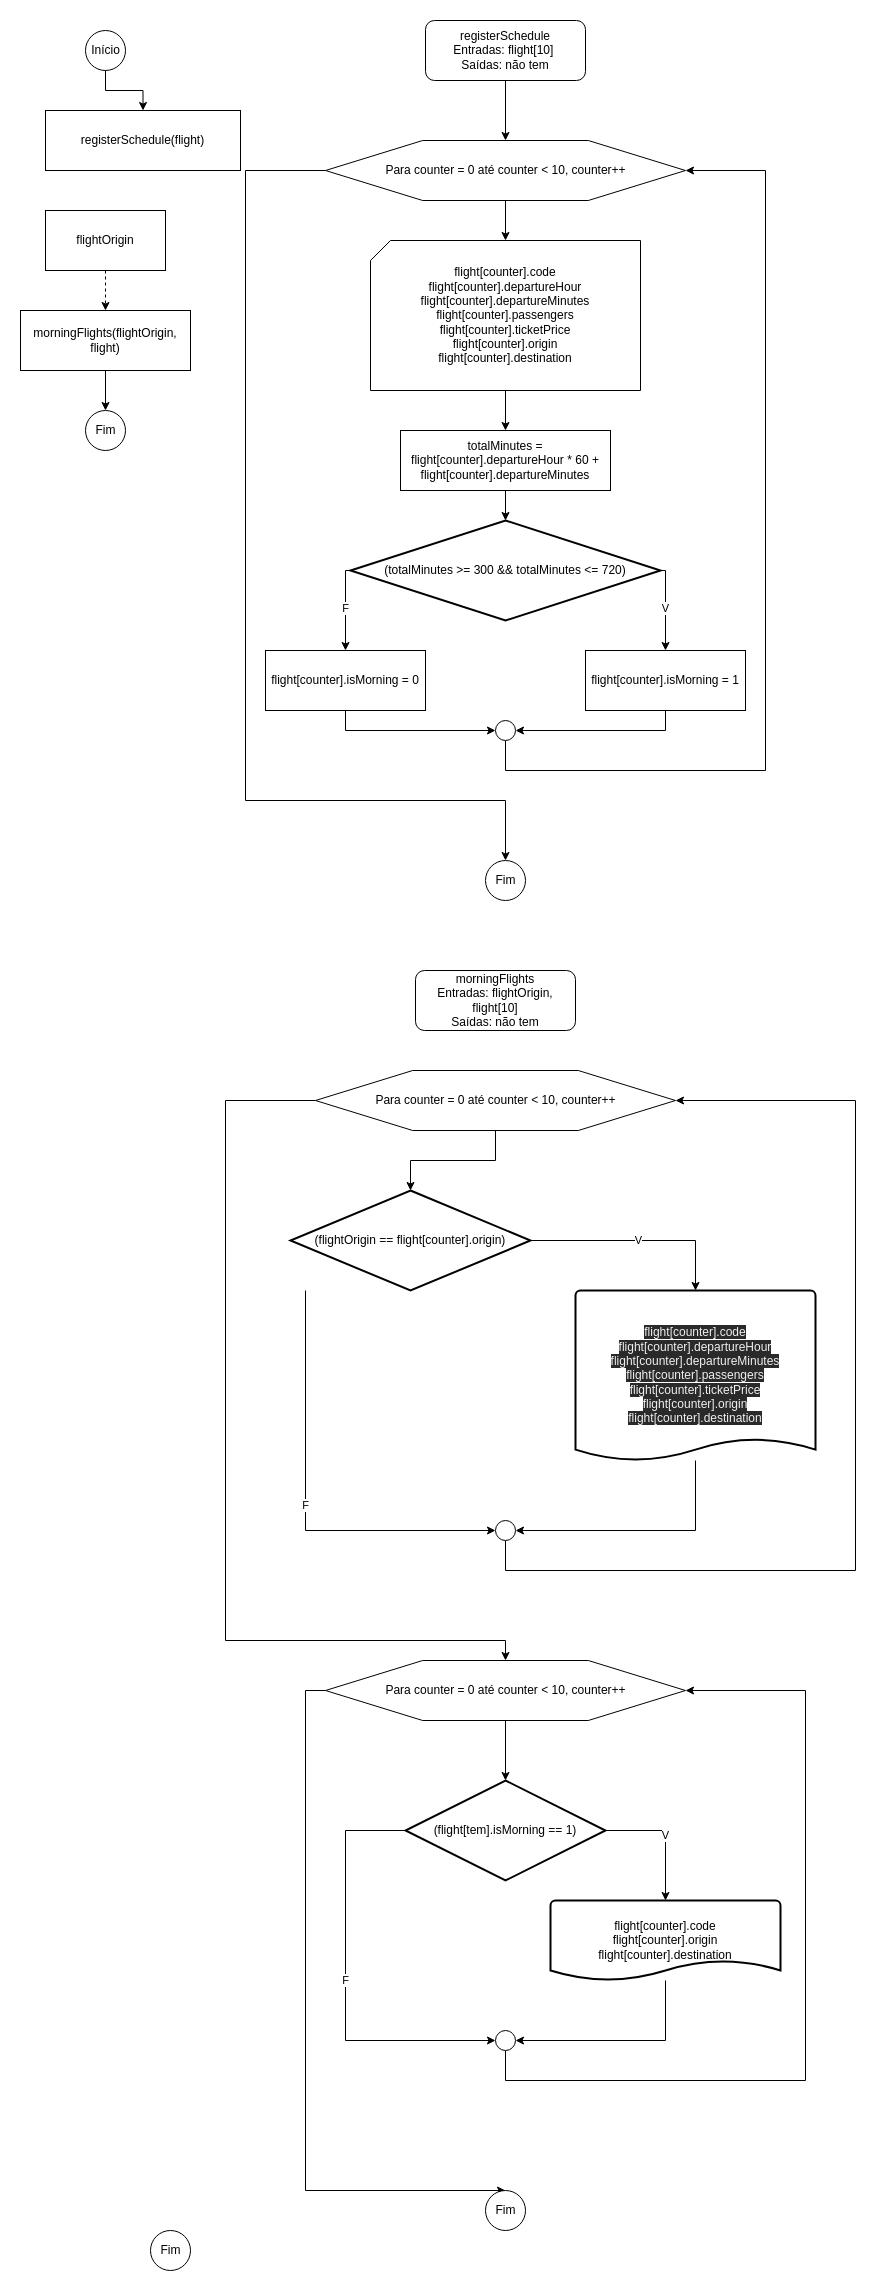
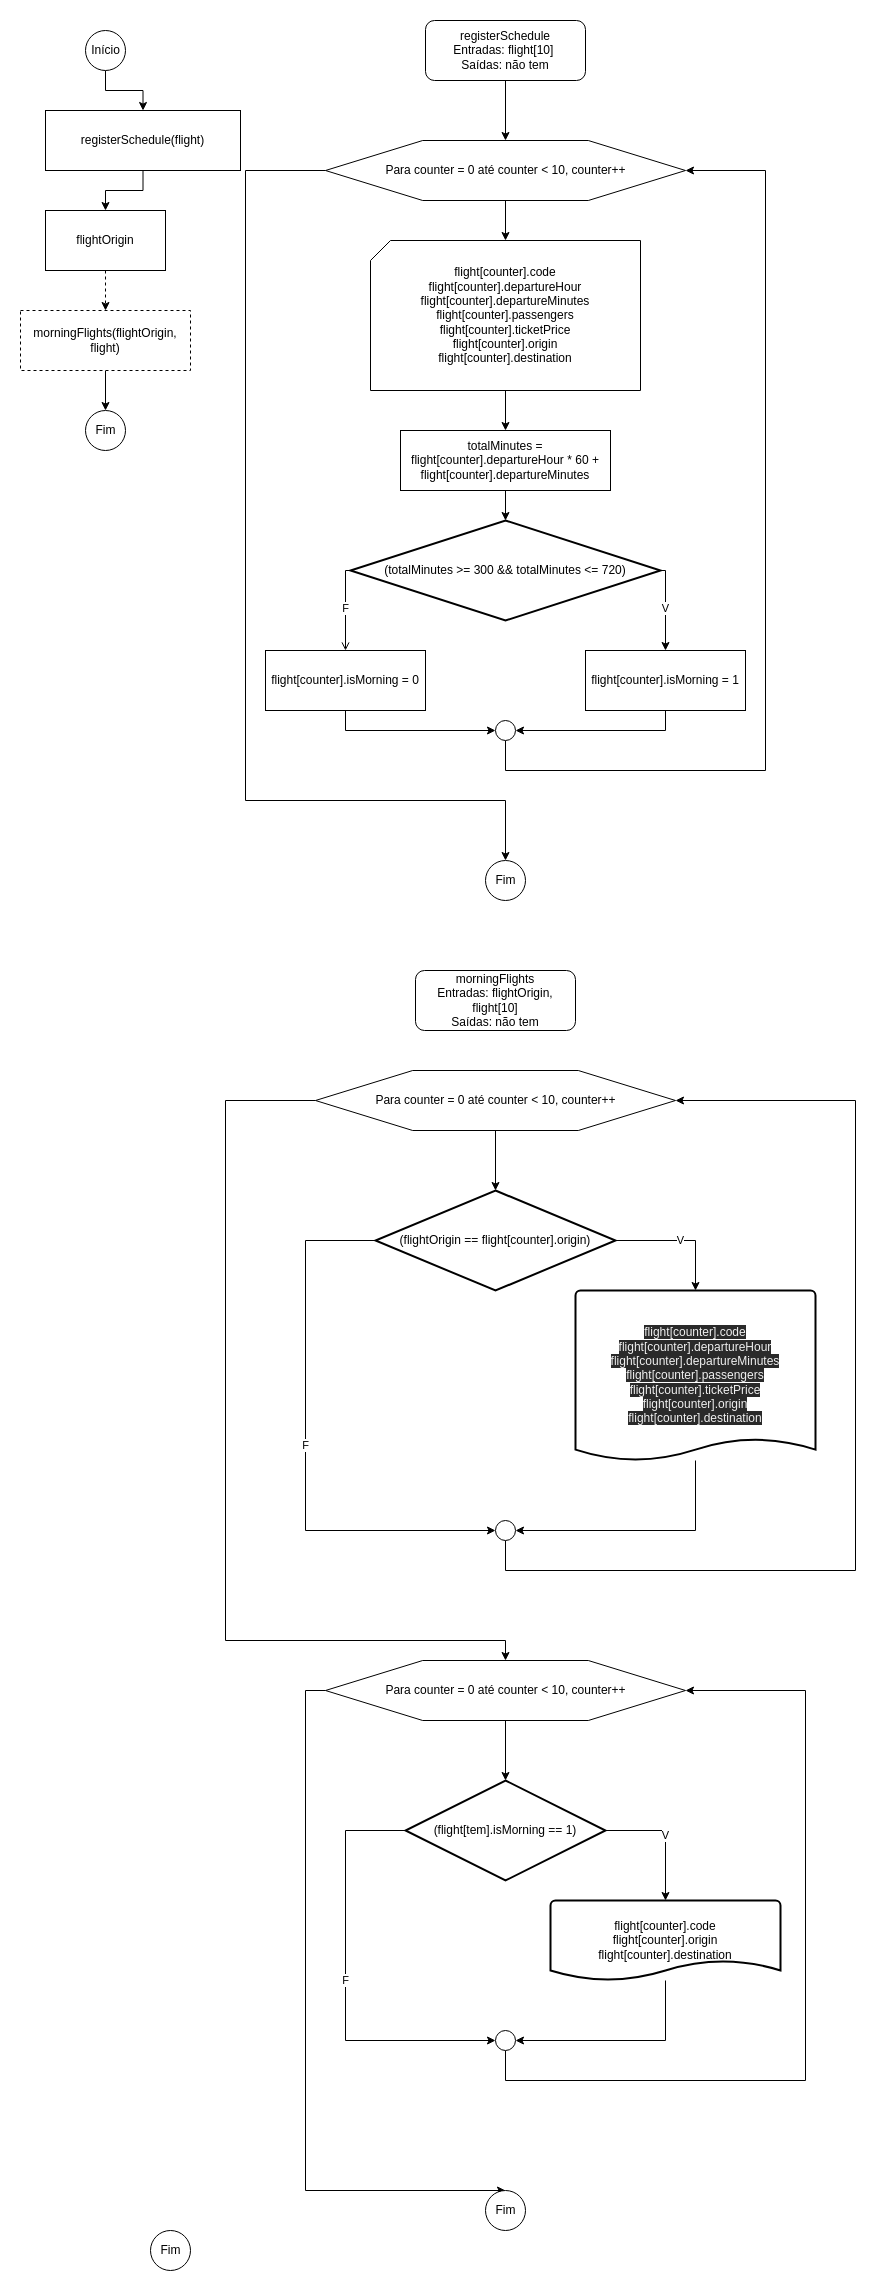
none -> (128, 191)
(106, 341) -> (106, 341)
(346, 642) -> (346, 643)
(411, 1241) -> (496, 1241)
